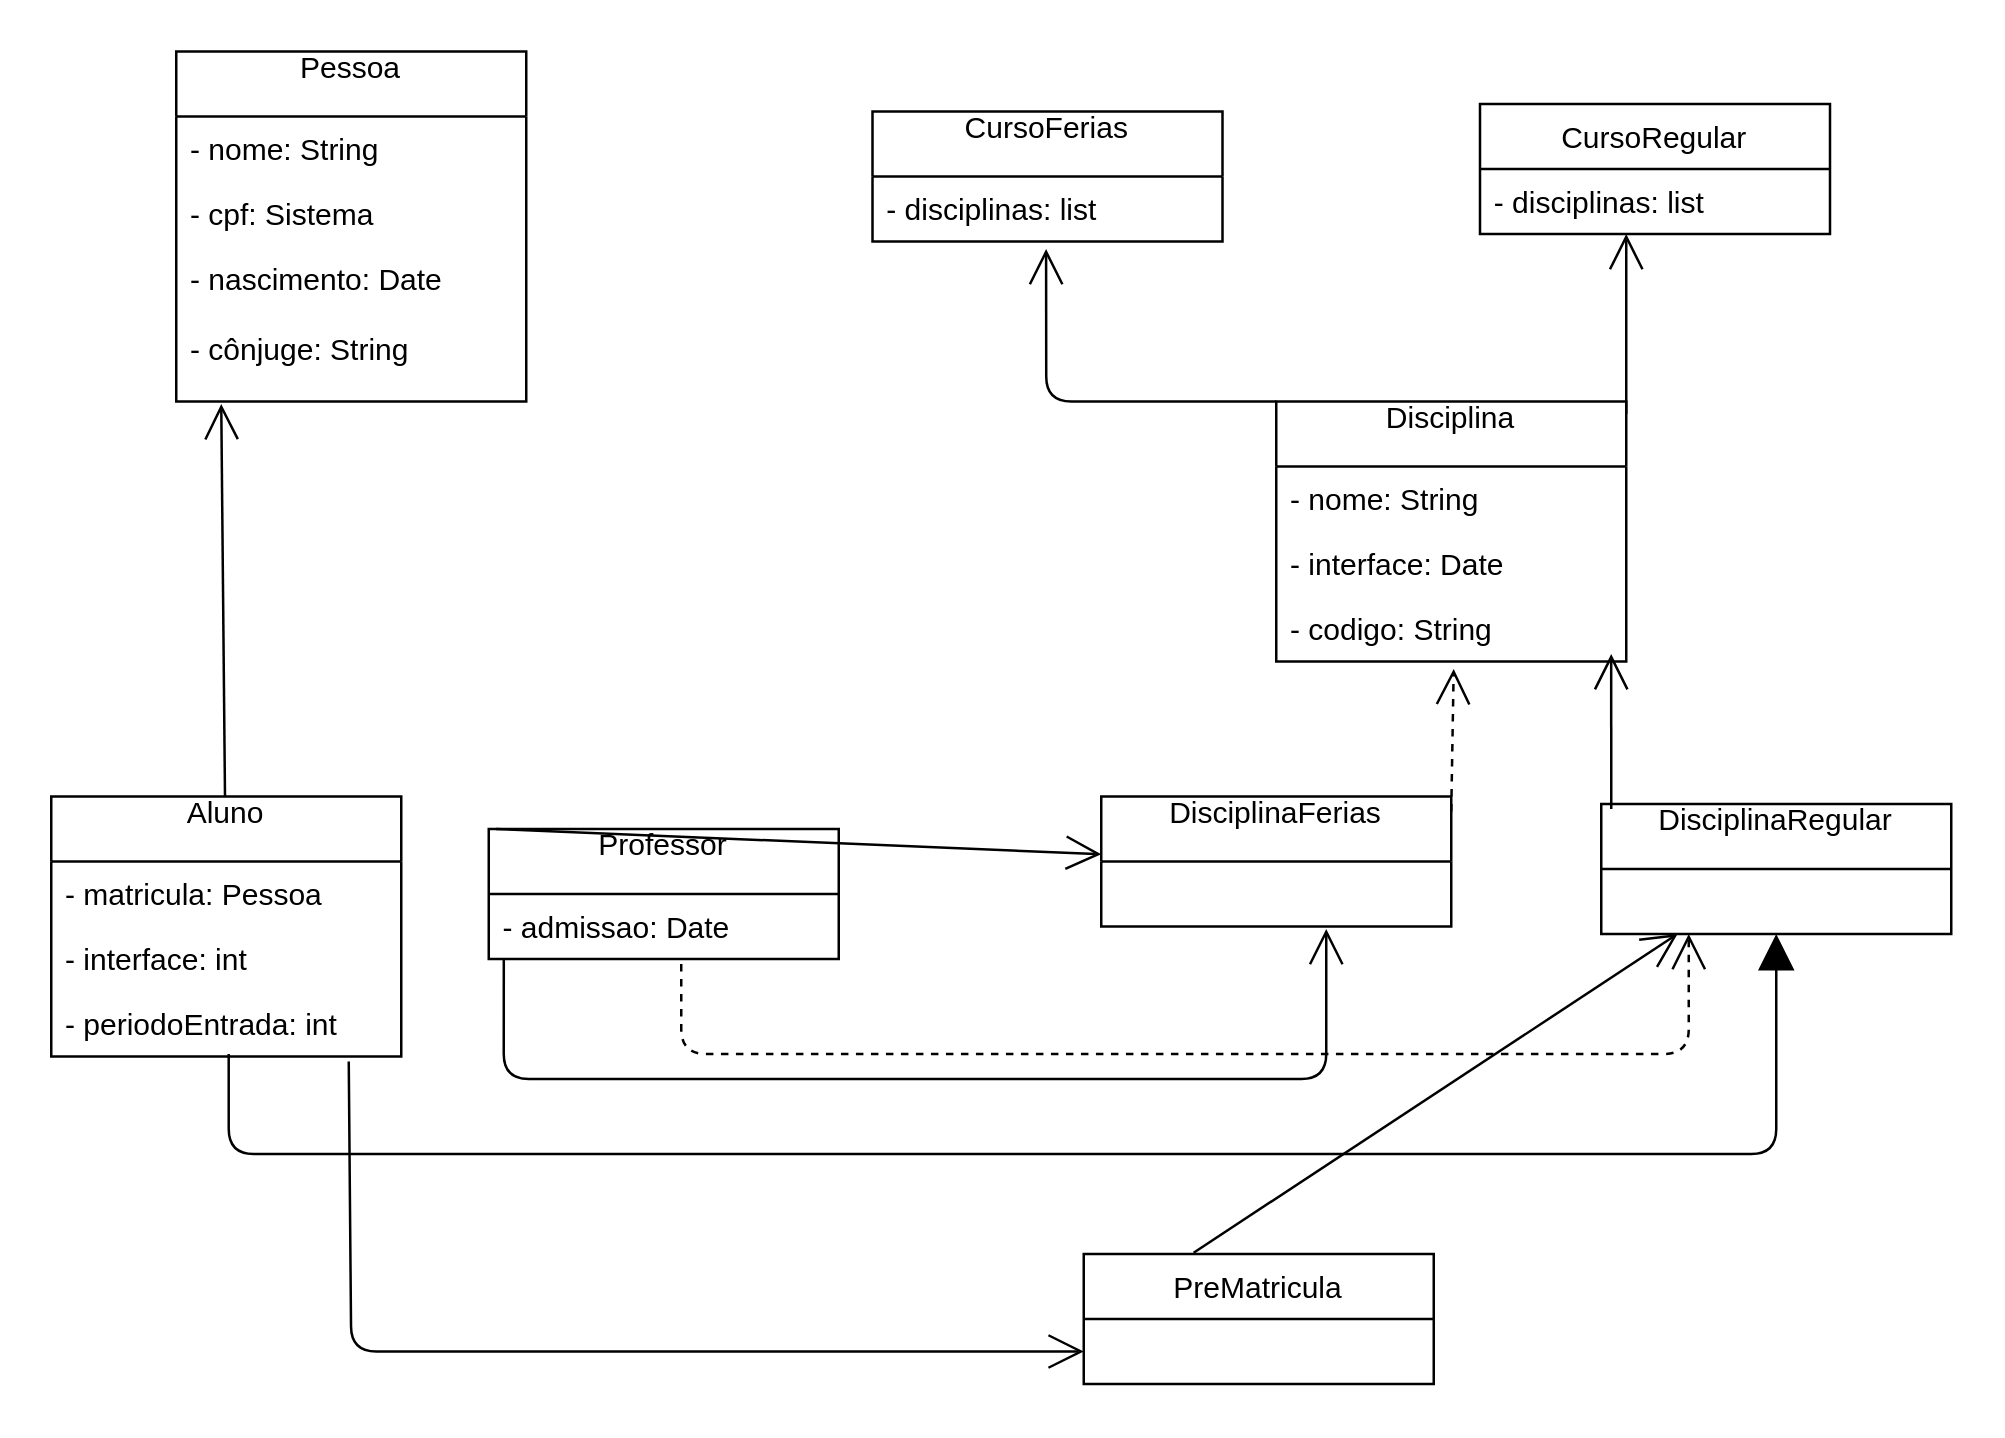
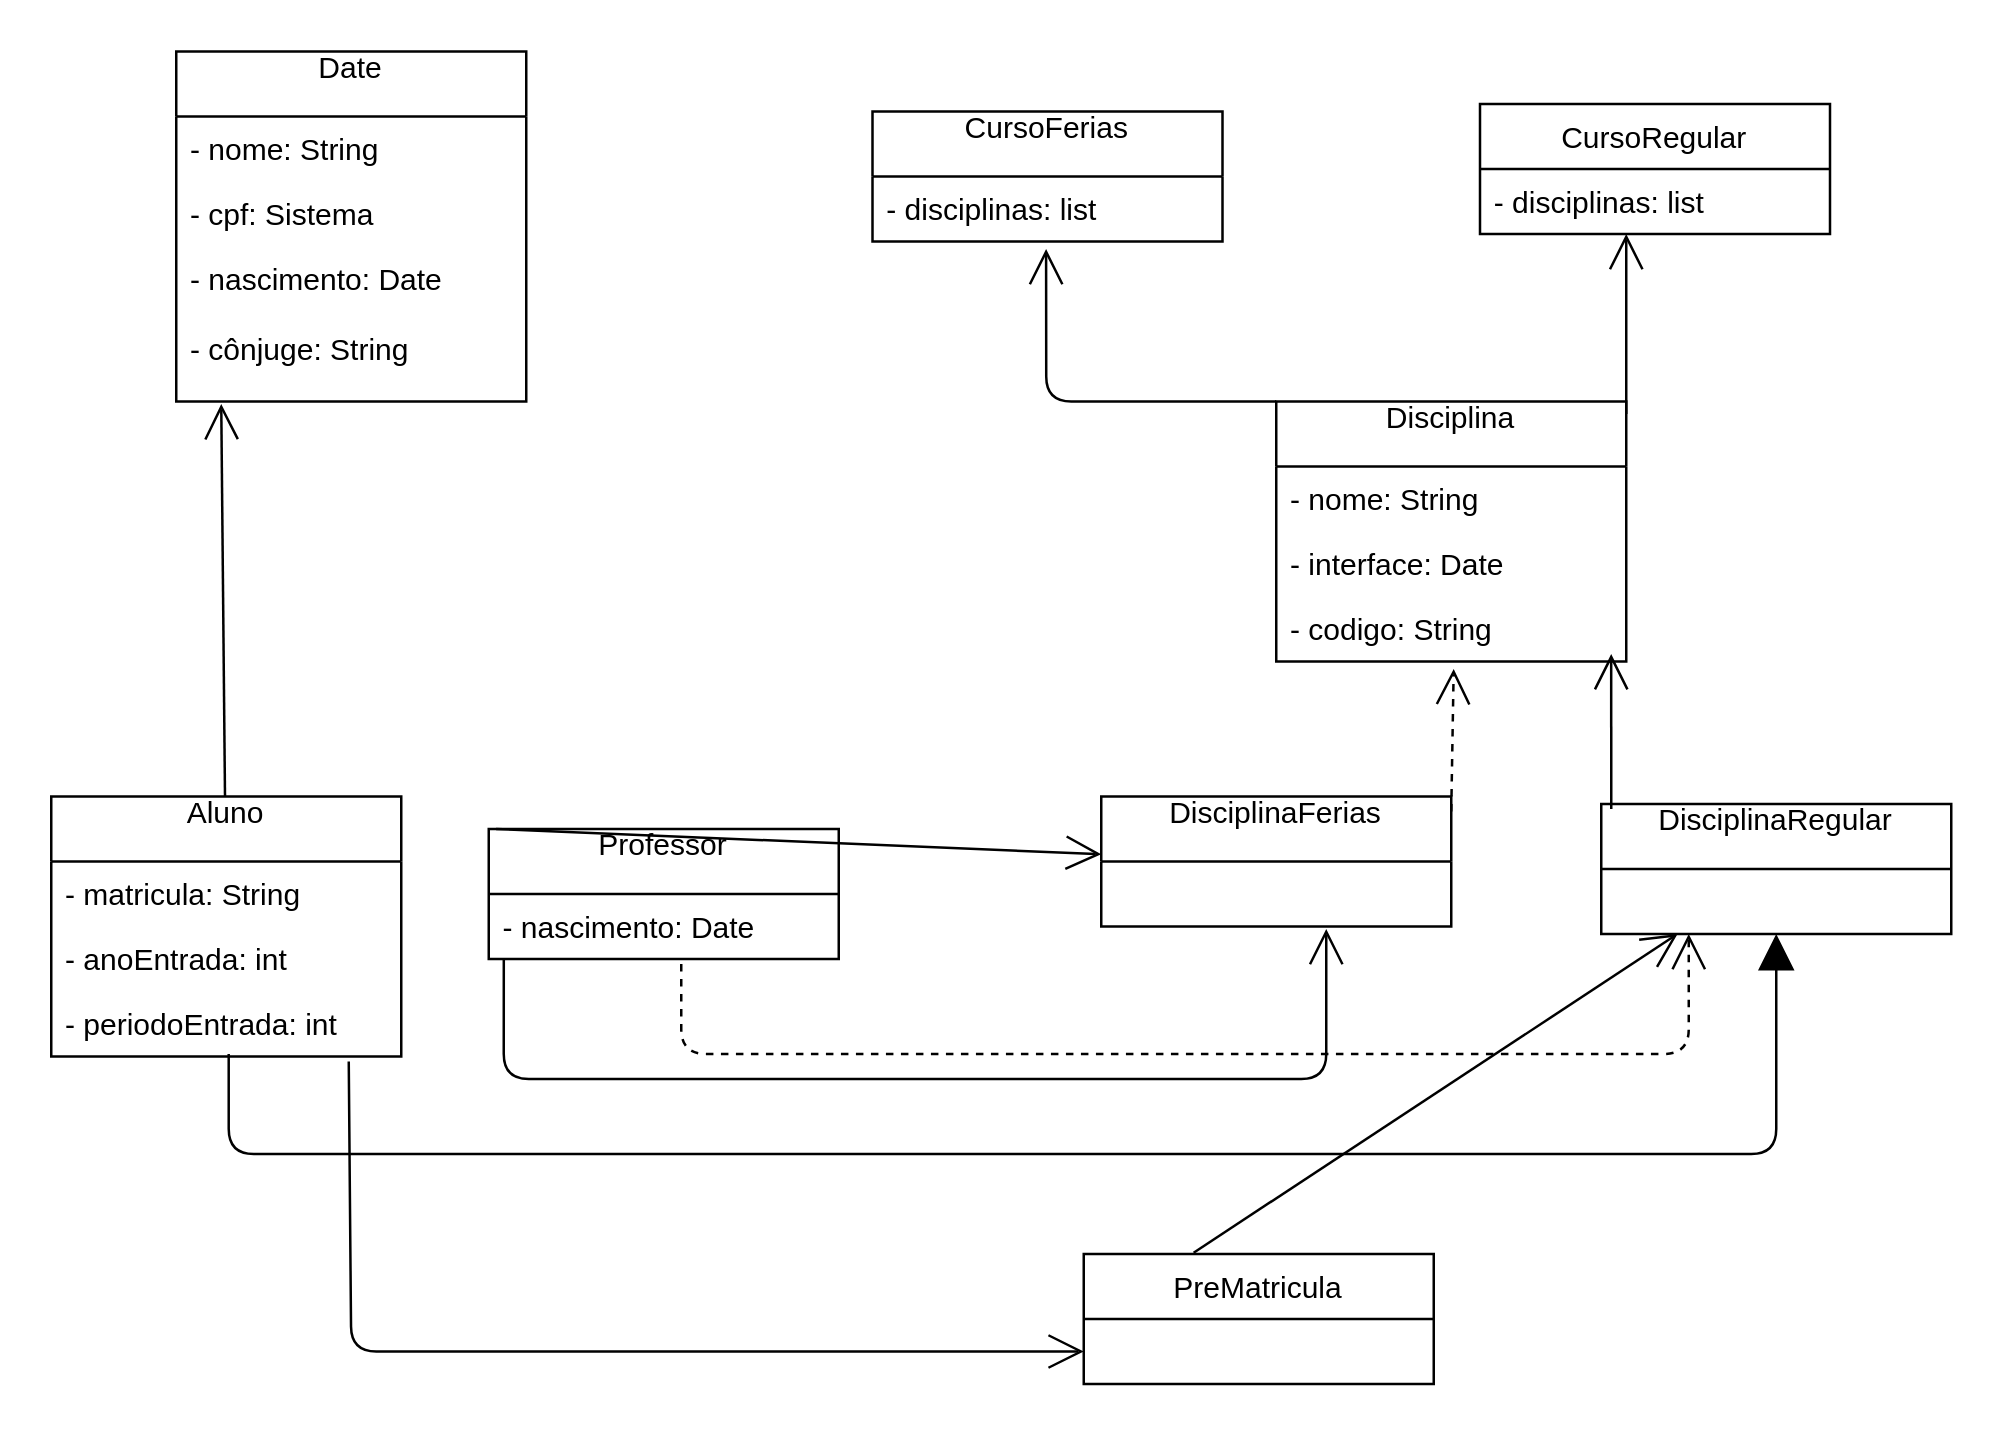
(350, 68) -> (350, 68)
(205, 895) -> (201, 895)
(621, 928) -> (638, 928)
(180, 960) -> (192, 960)
